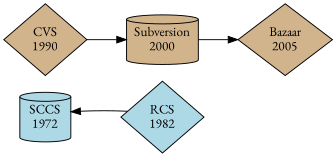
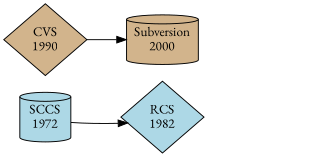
(285, 40) -> none
(104, 111) -> (94, 123)
